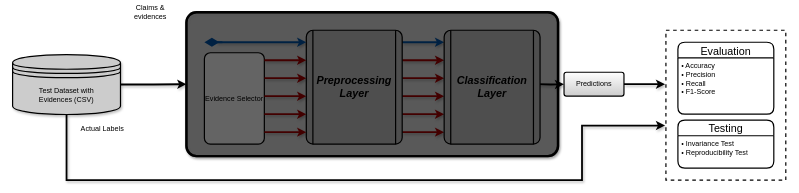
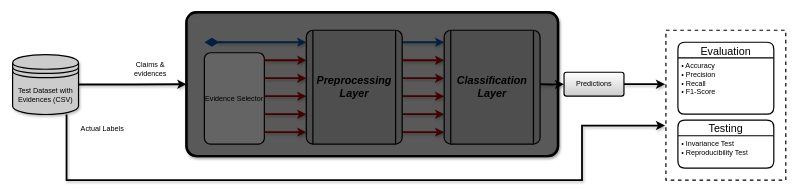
(150, 12) -> (150, 69)
(66, 85) -> (45, 85)
